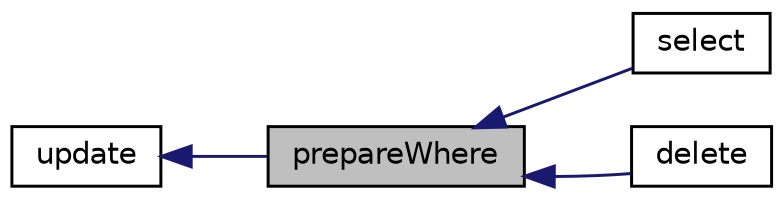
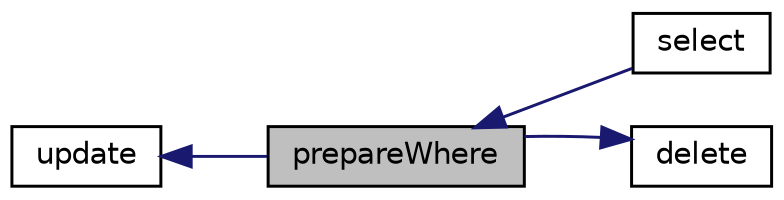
(593, 176) -> (562, 136)
